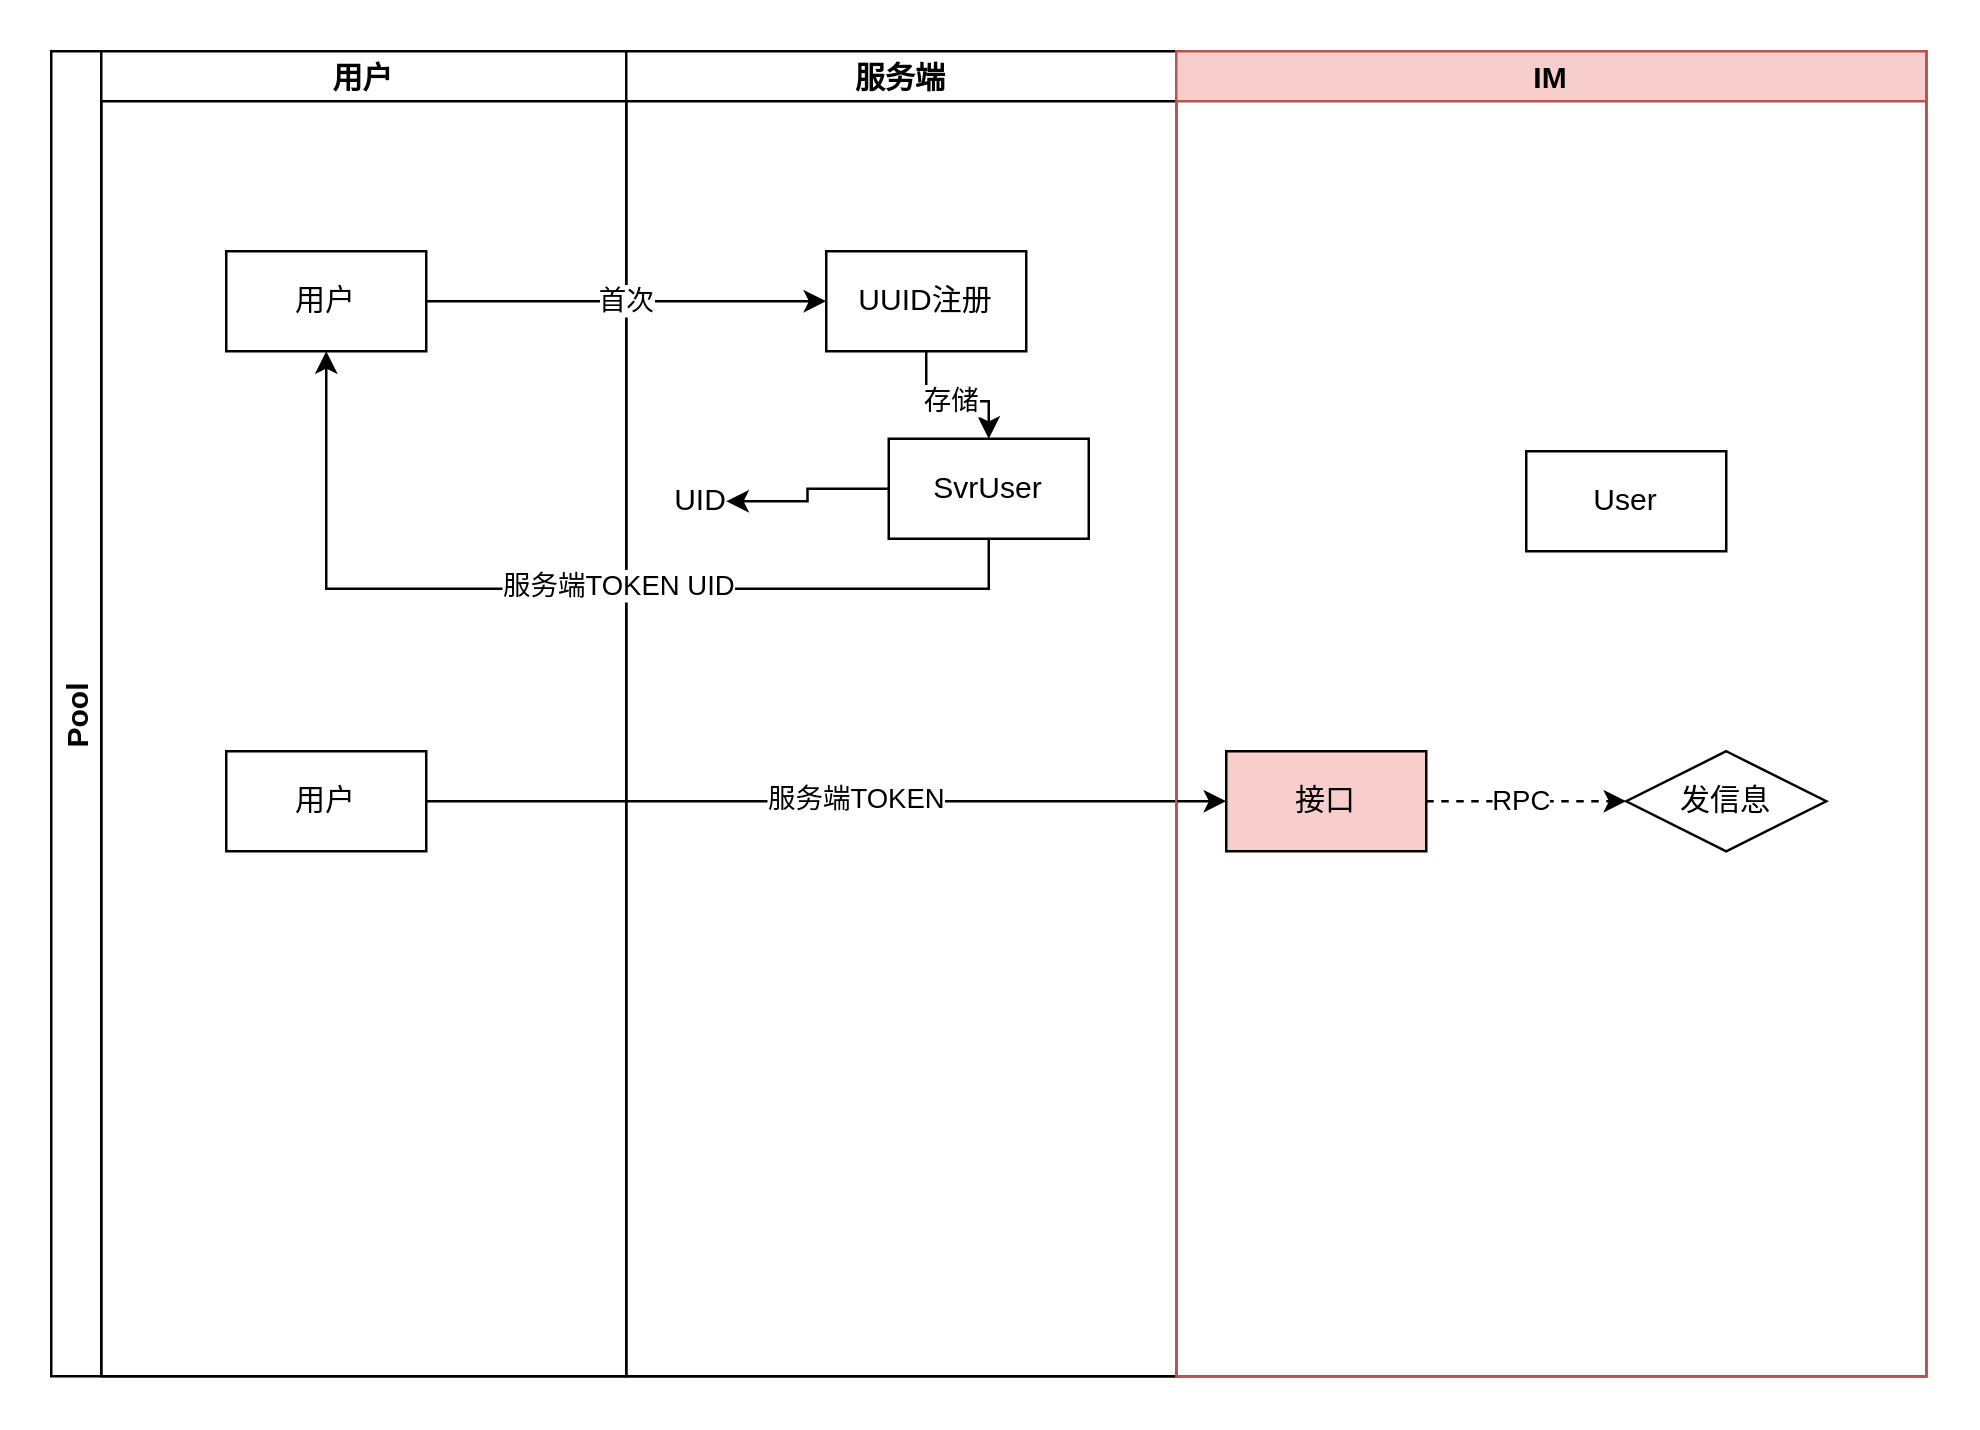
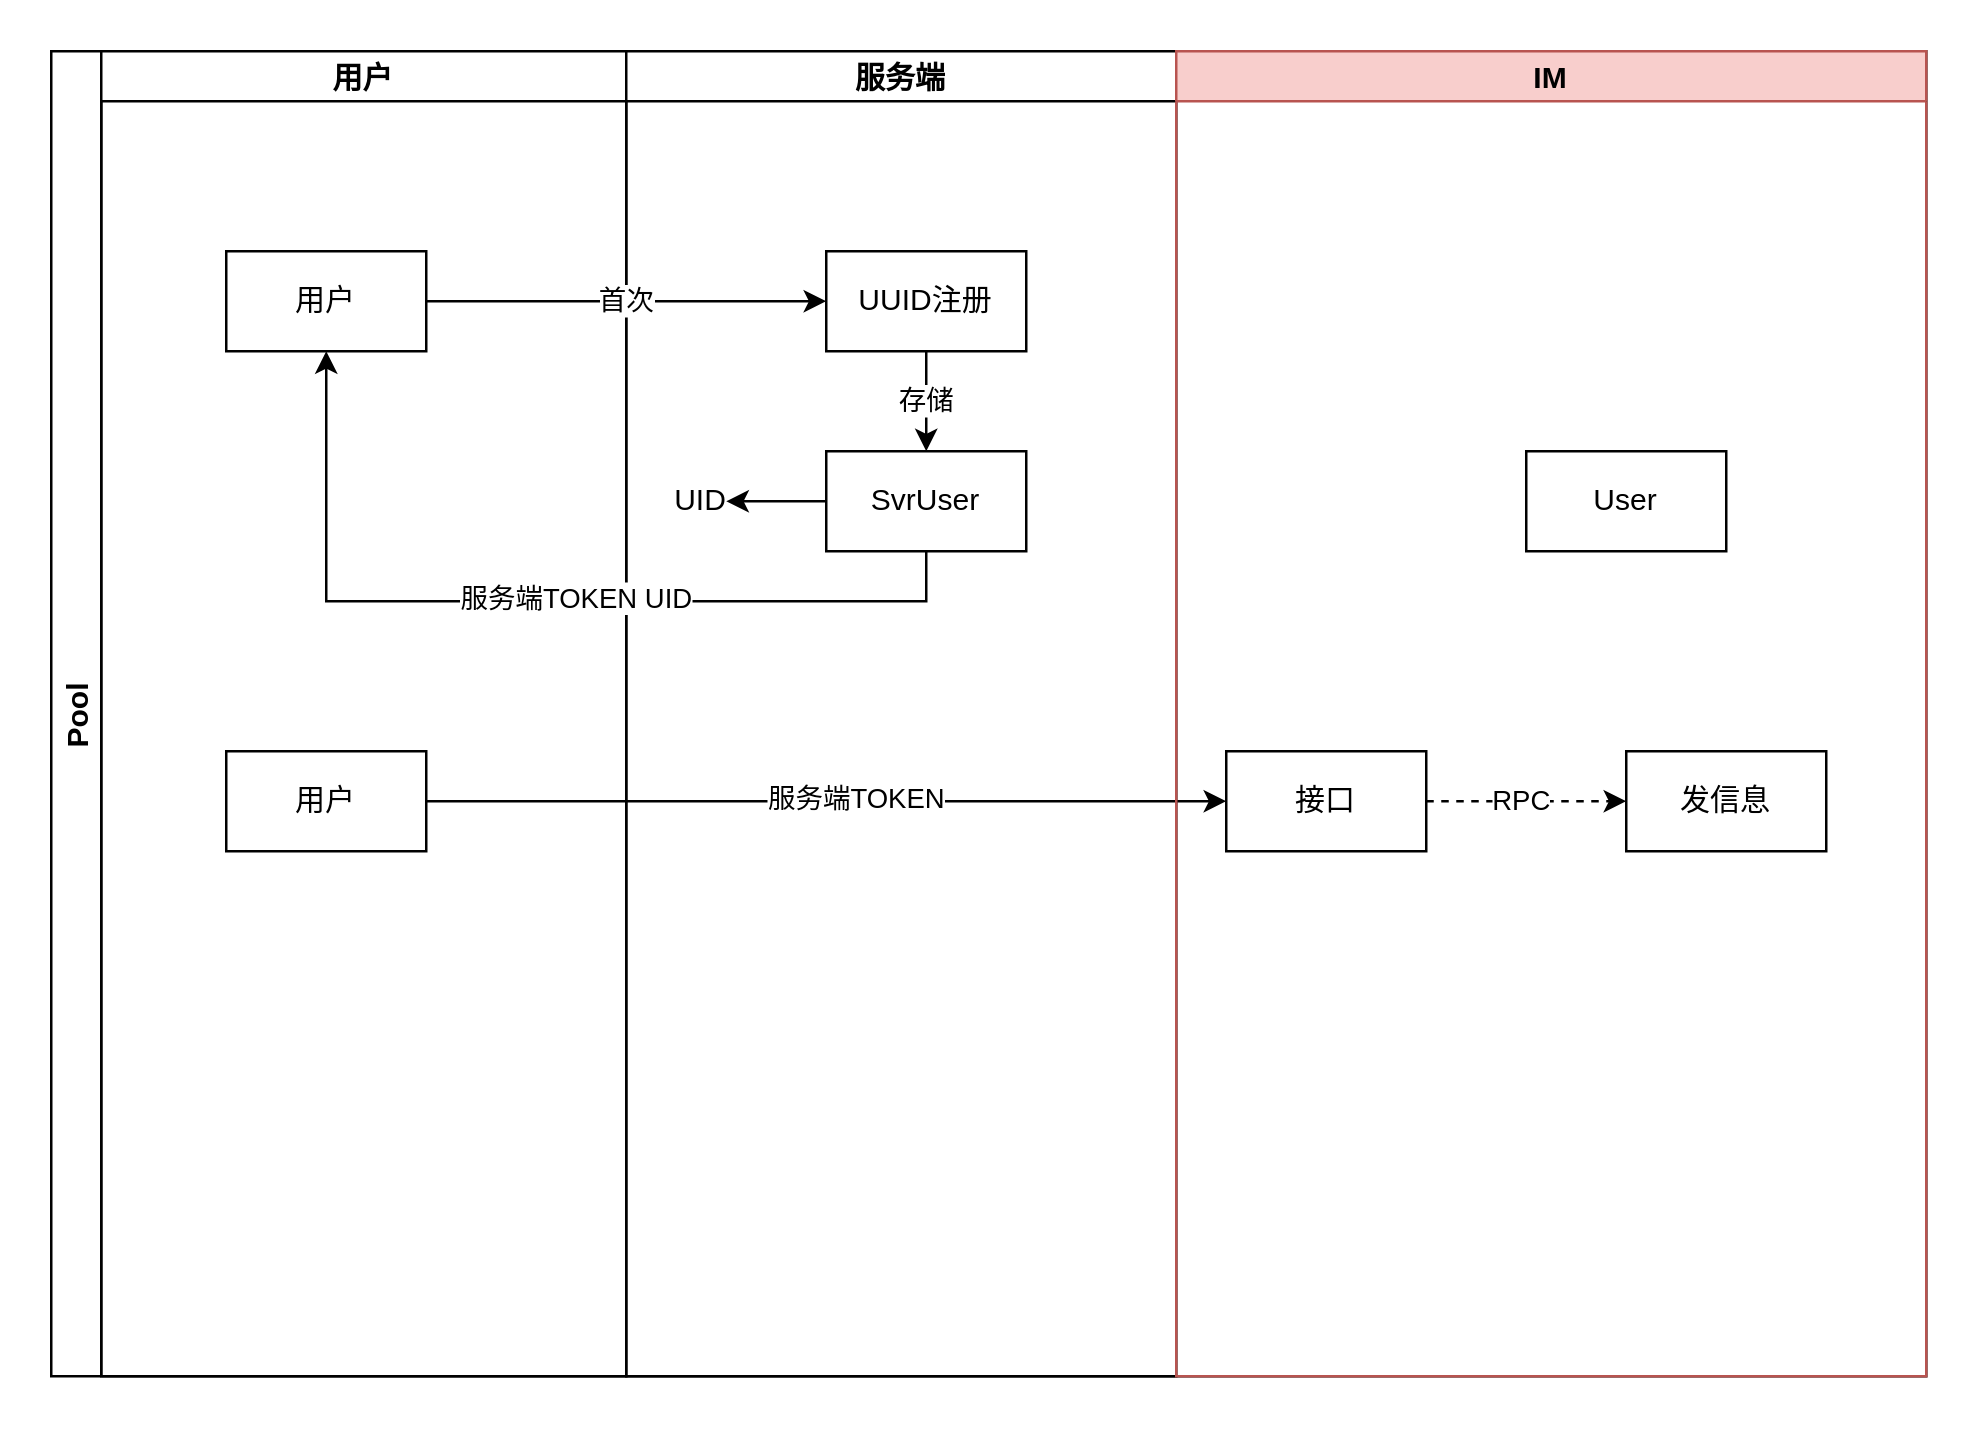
(989, 489) -> (926, 501)
(1326, 801) -> (1326, 801)
(1726, 801) -> (1726, 801)
